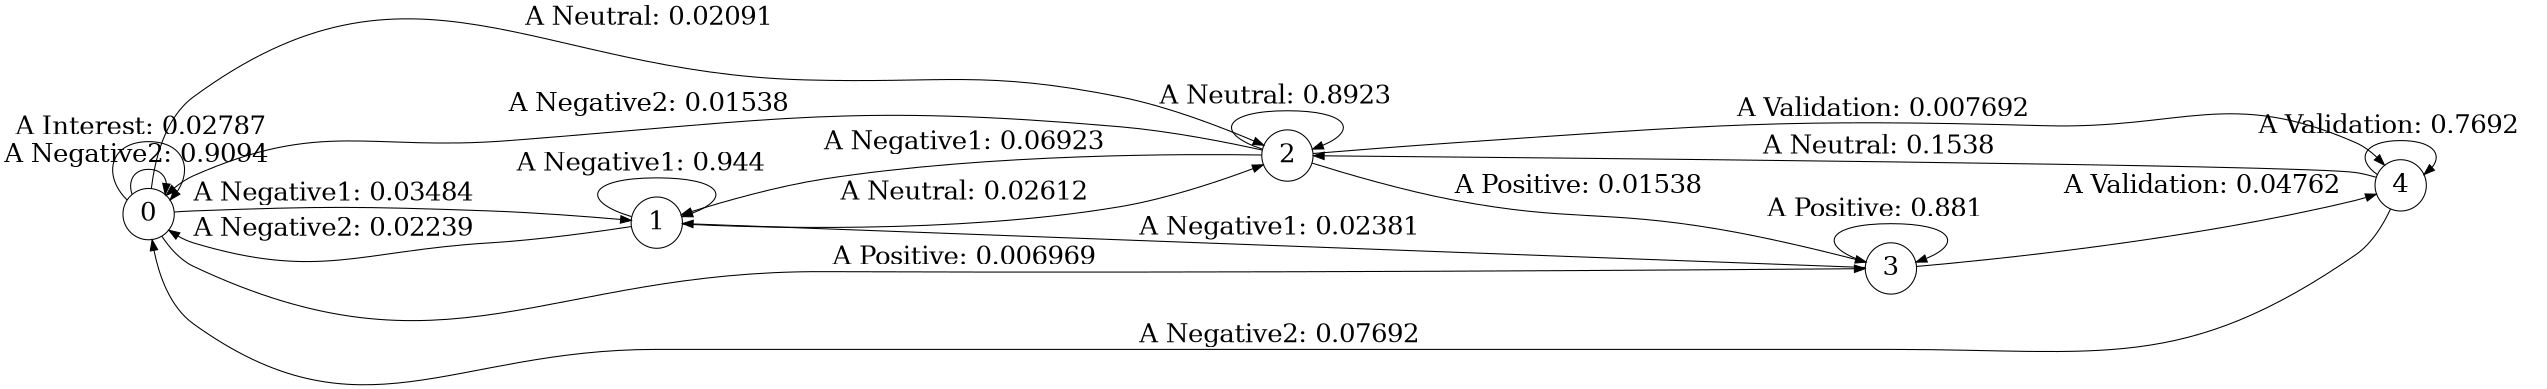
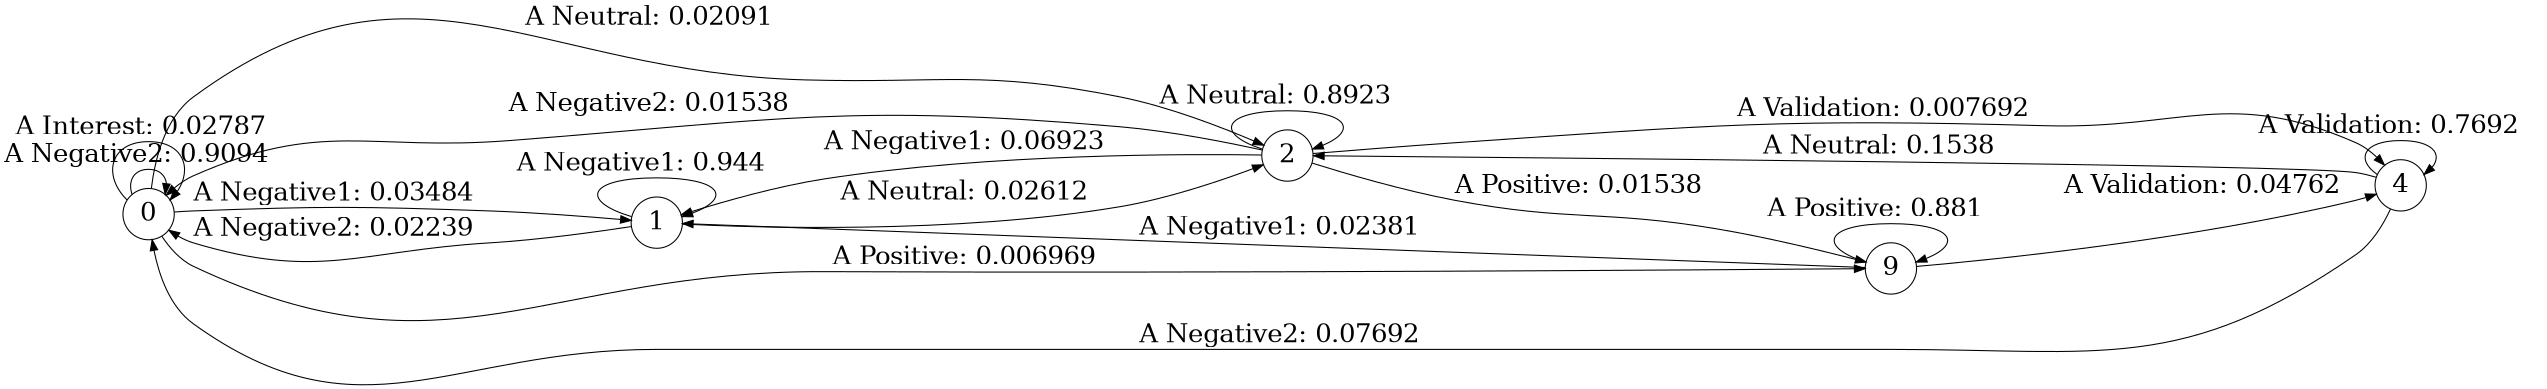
(1891, 268) -> (1891, 268)
